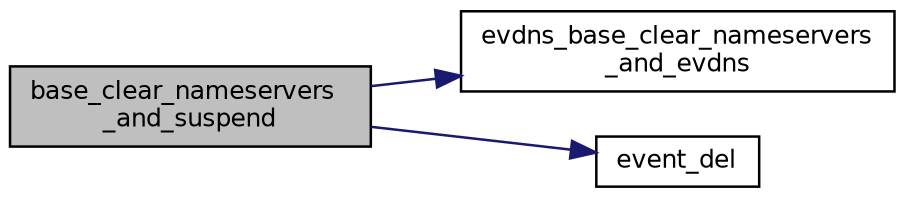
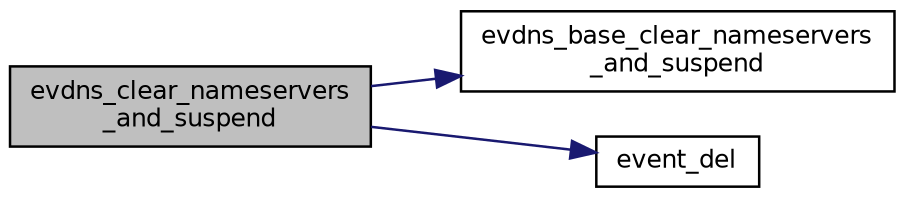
(678, 51) -> (678, 51)
(190, 106) -> (190, 106)
